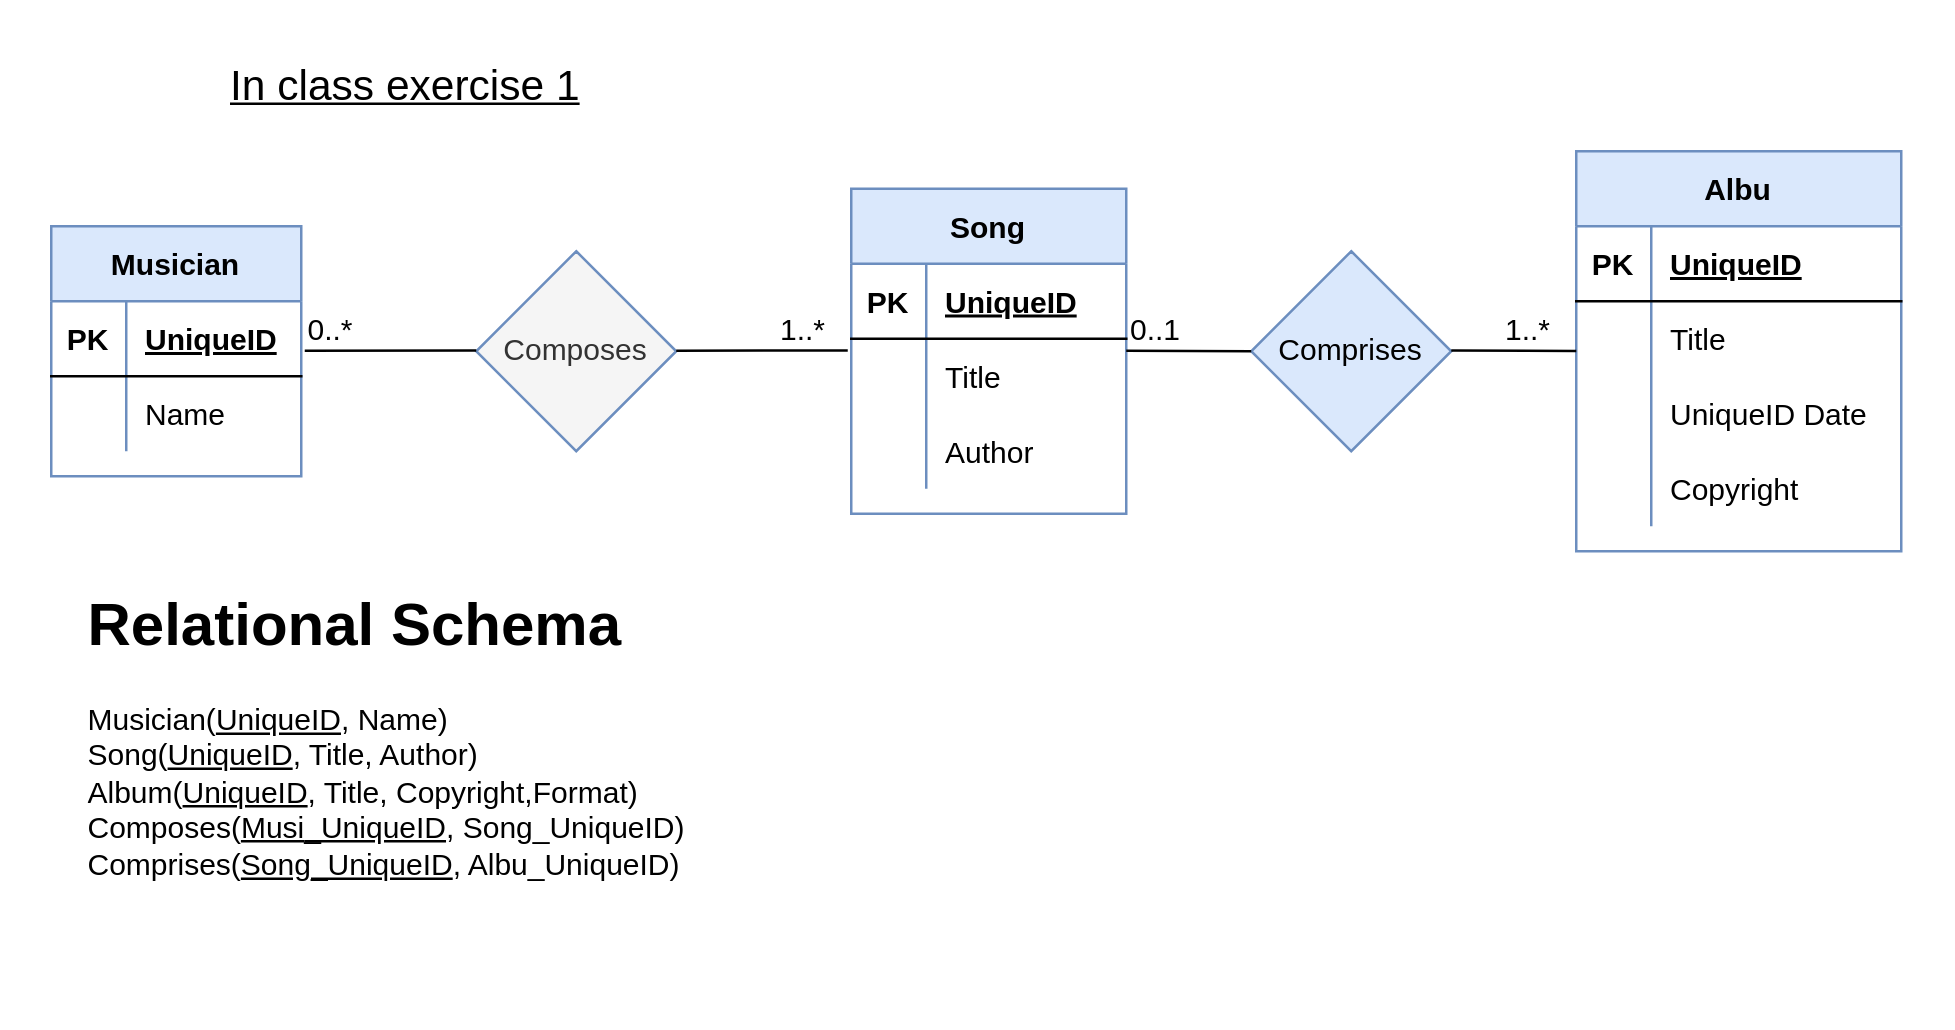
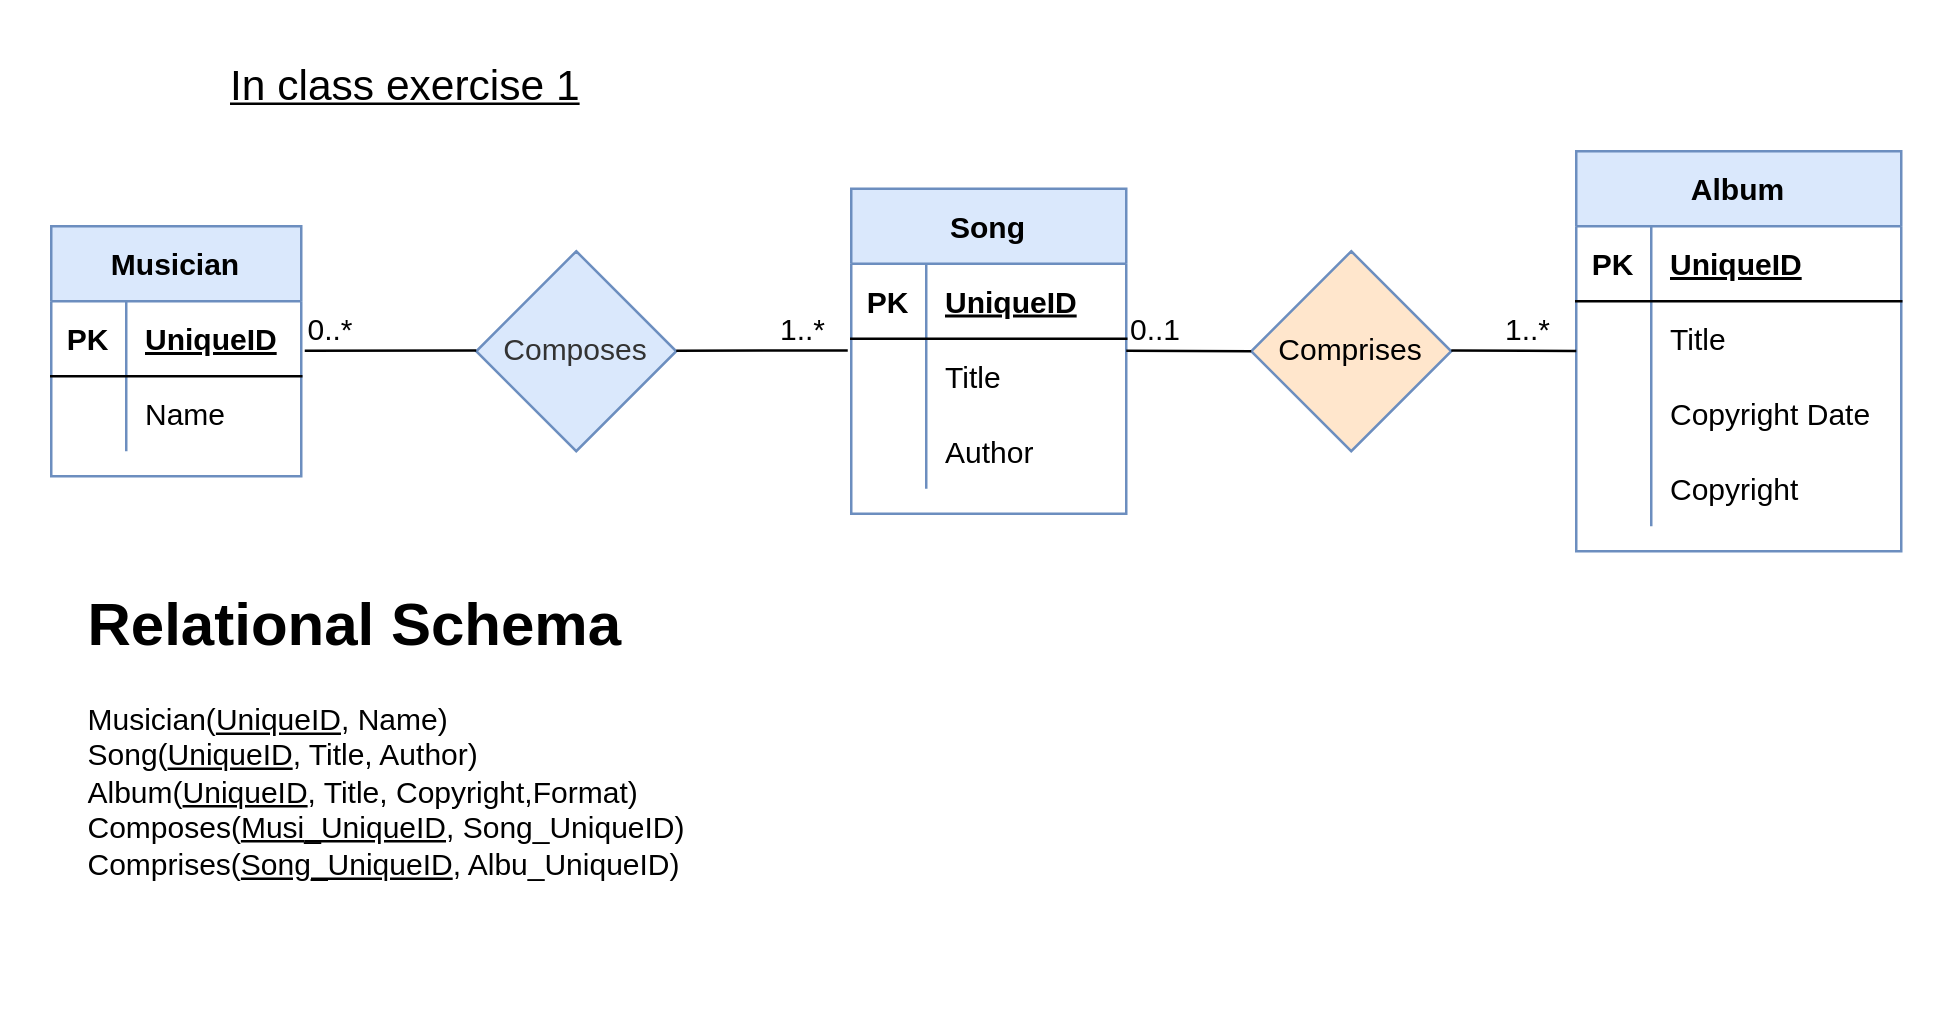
(1738, 190) -> (1738, 190)
(576, 351) -> (576, 351)
(1351, 351) -> (1351, 351)
(1771, 415) -> (1780, 415)
